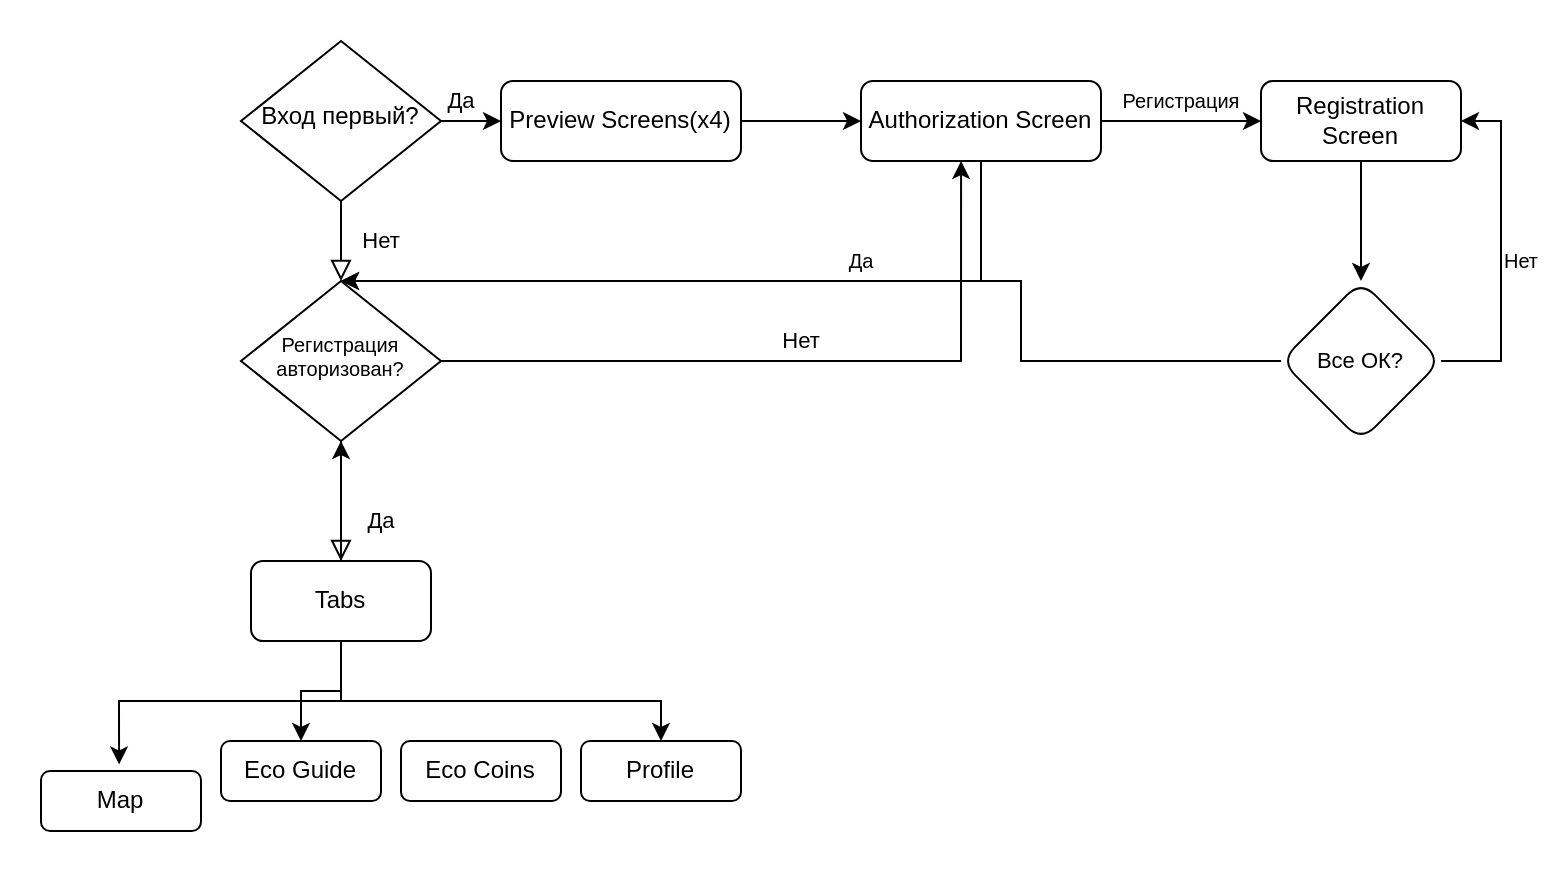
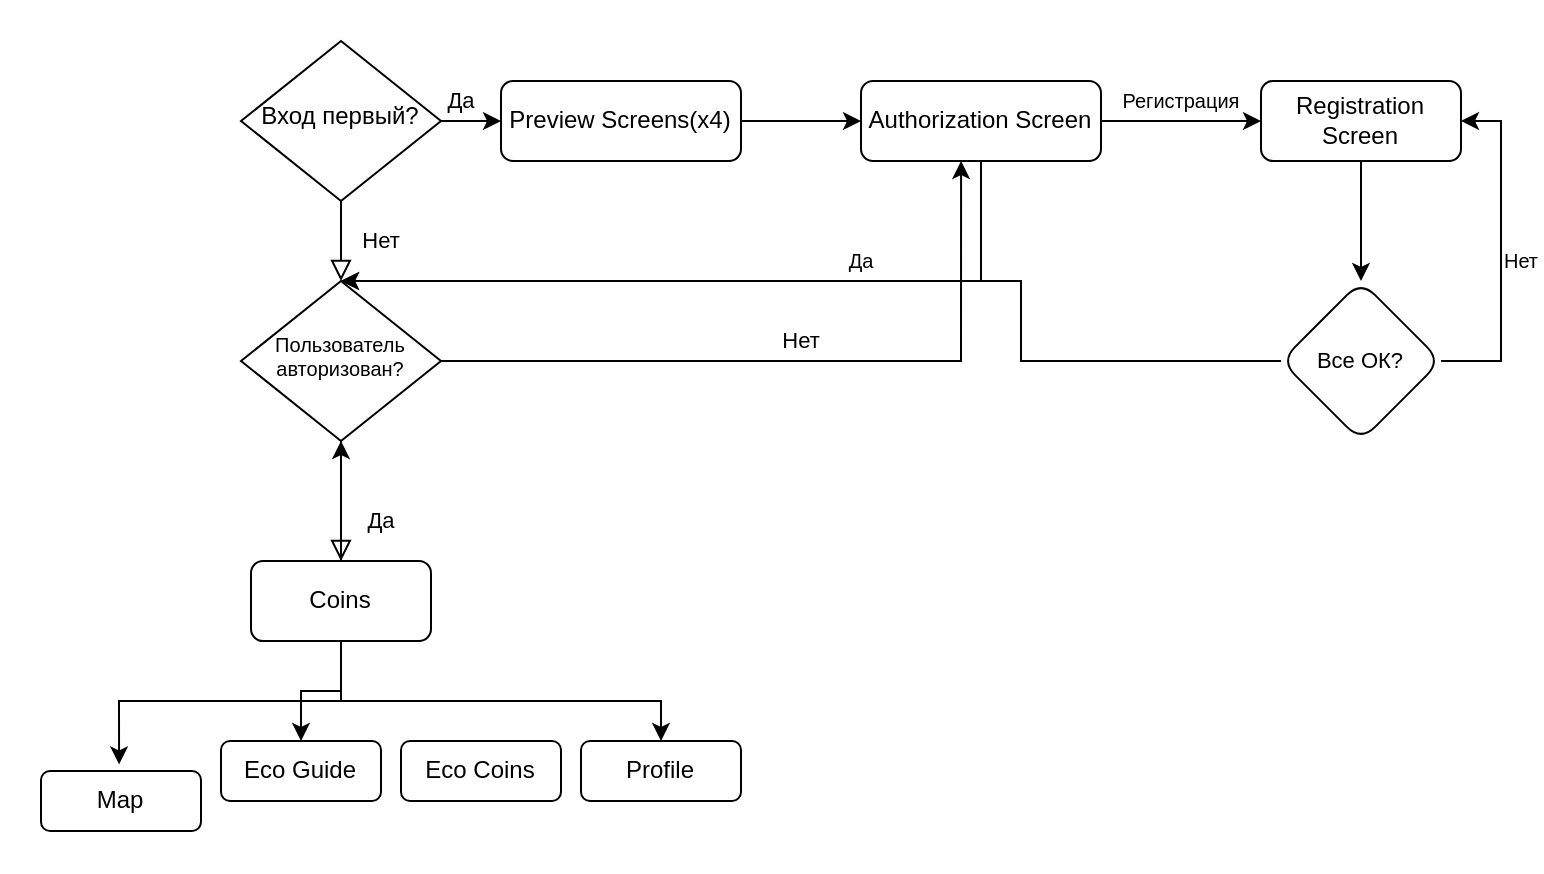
(341, 357) -> (341, 357)
(341, 601) -> (341, 601)
